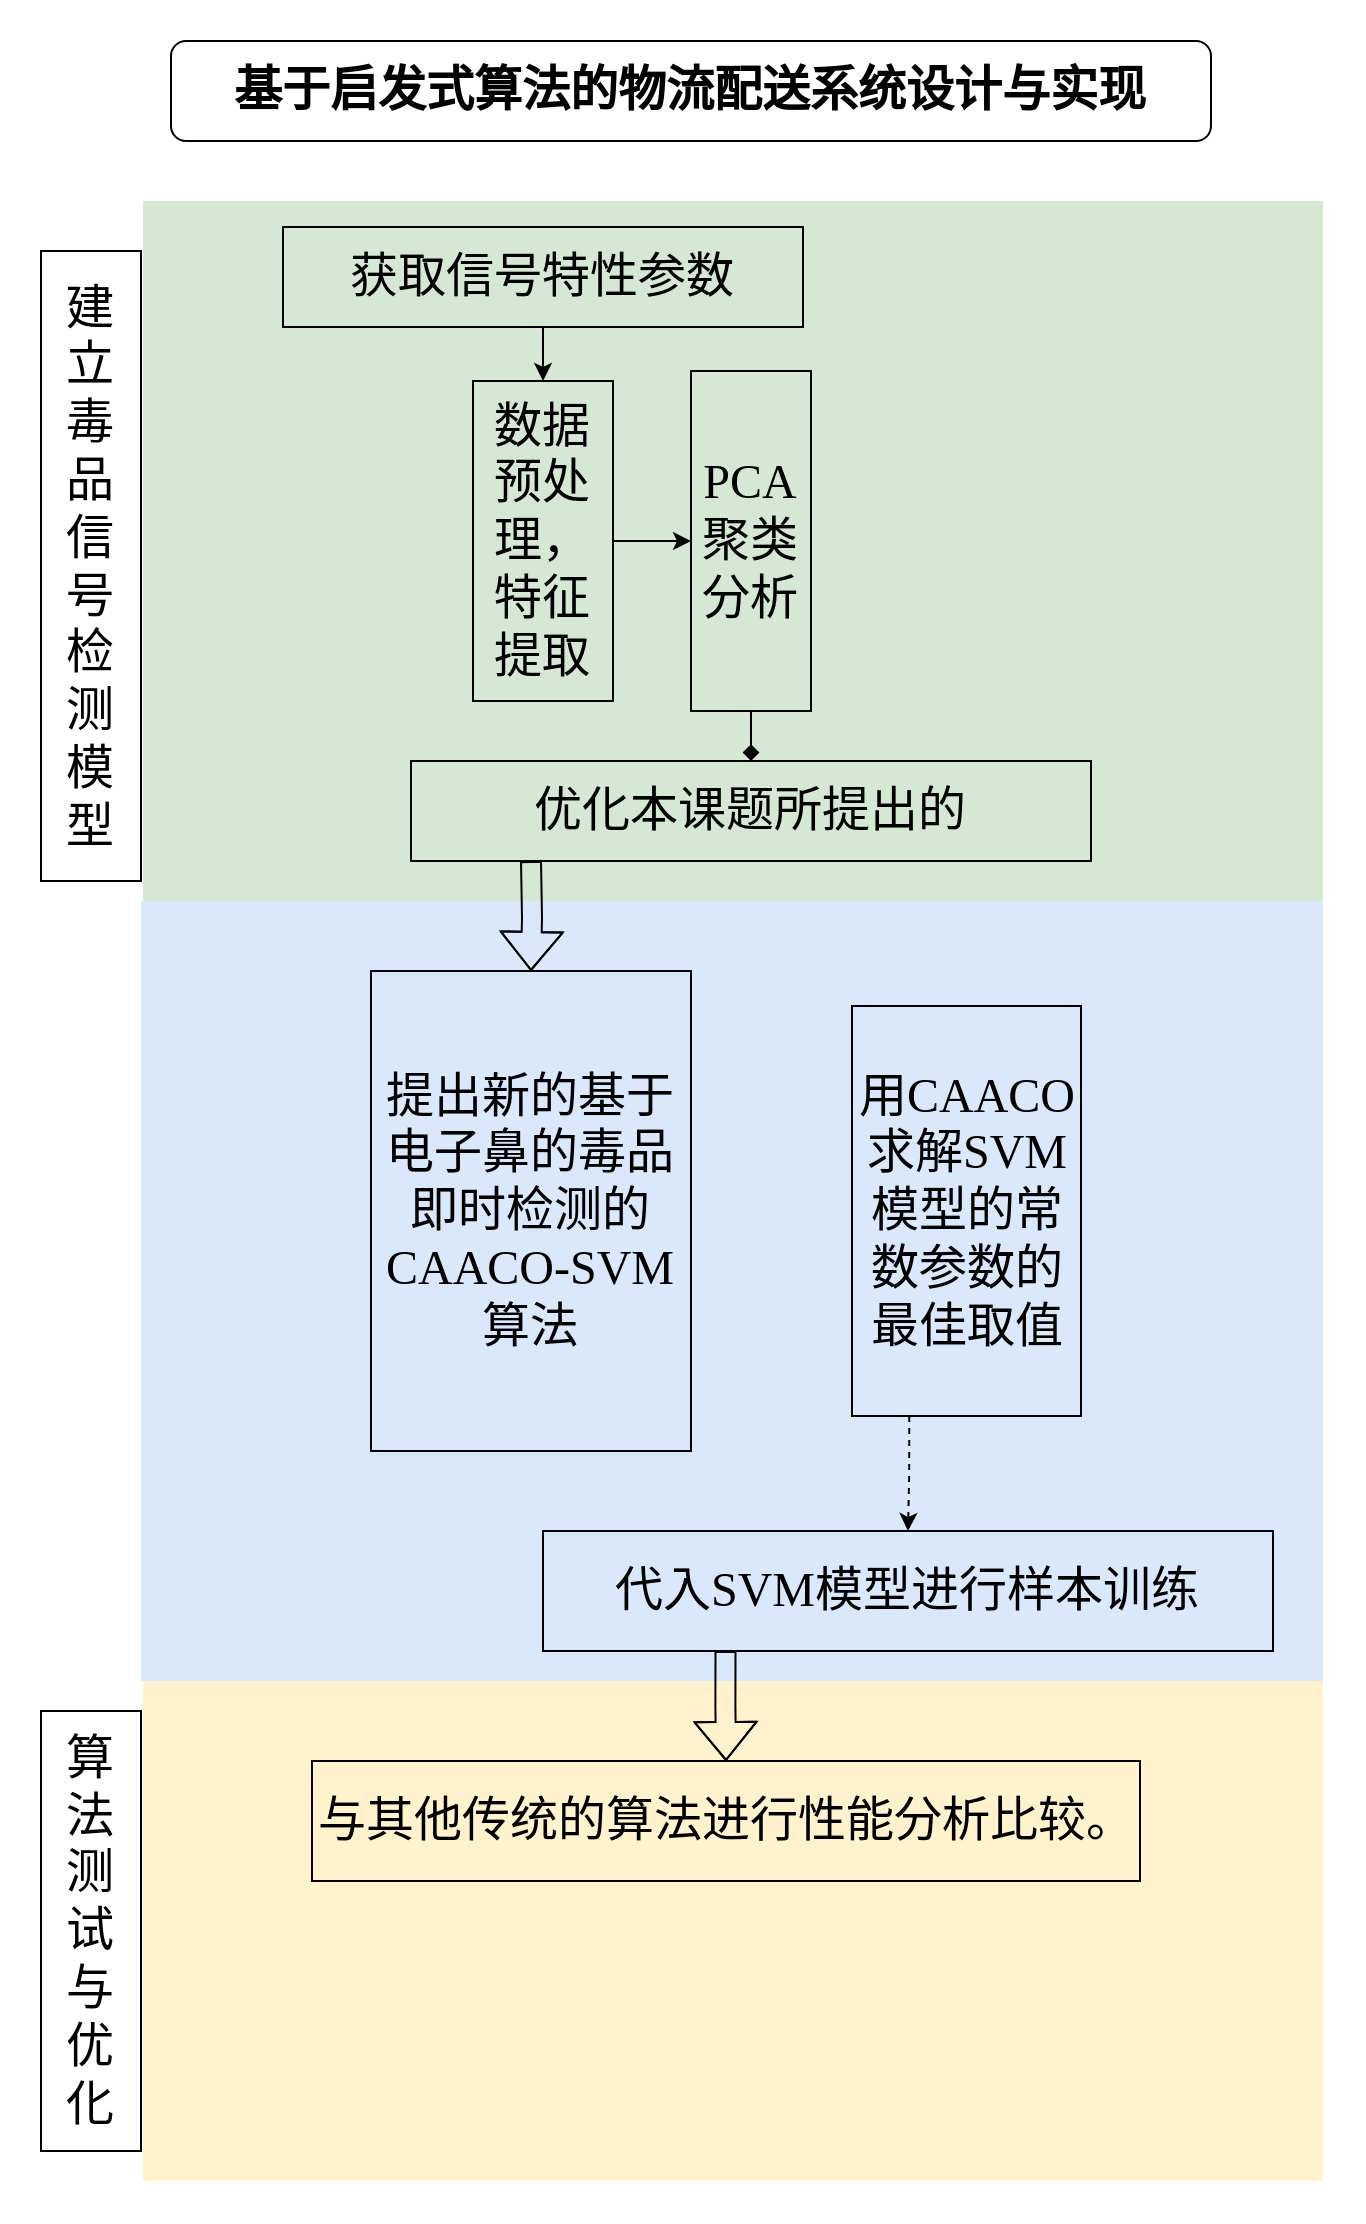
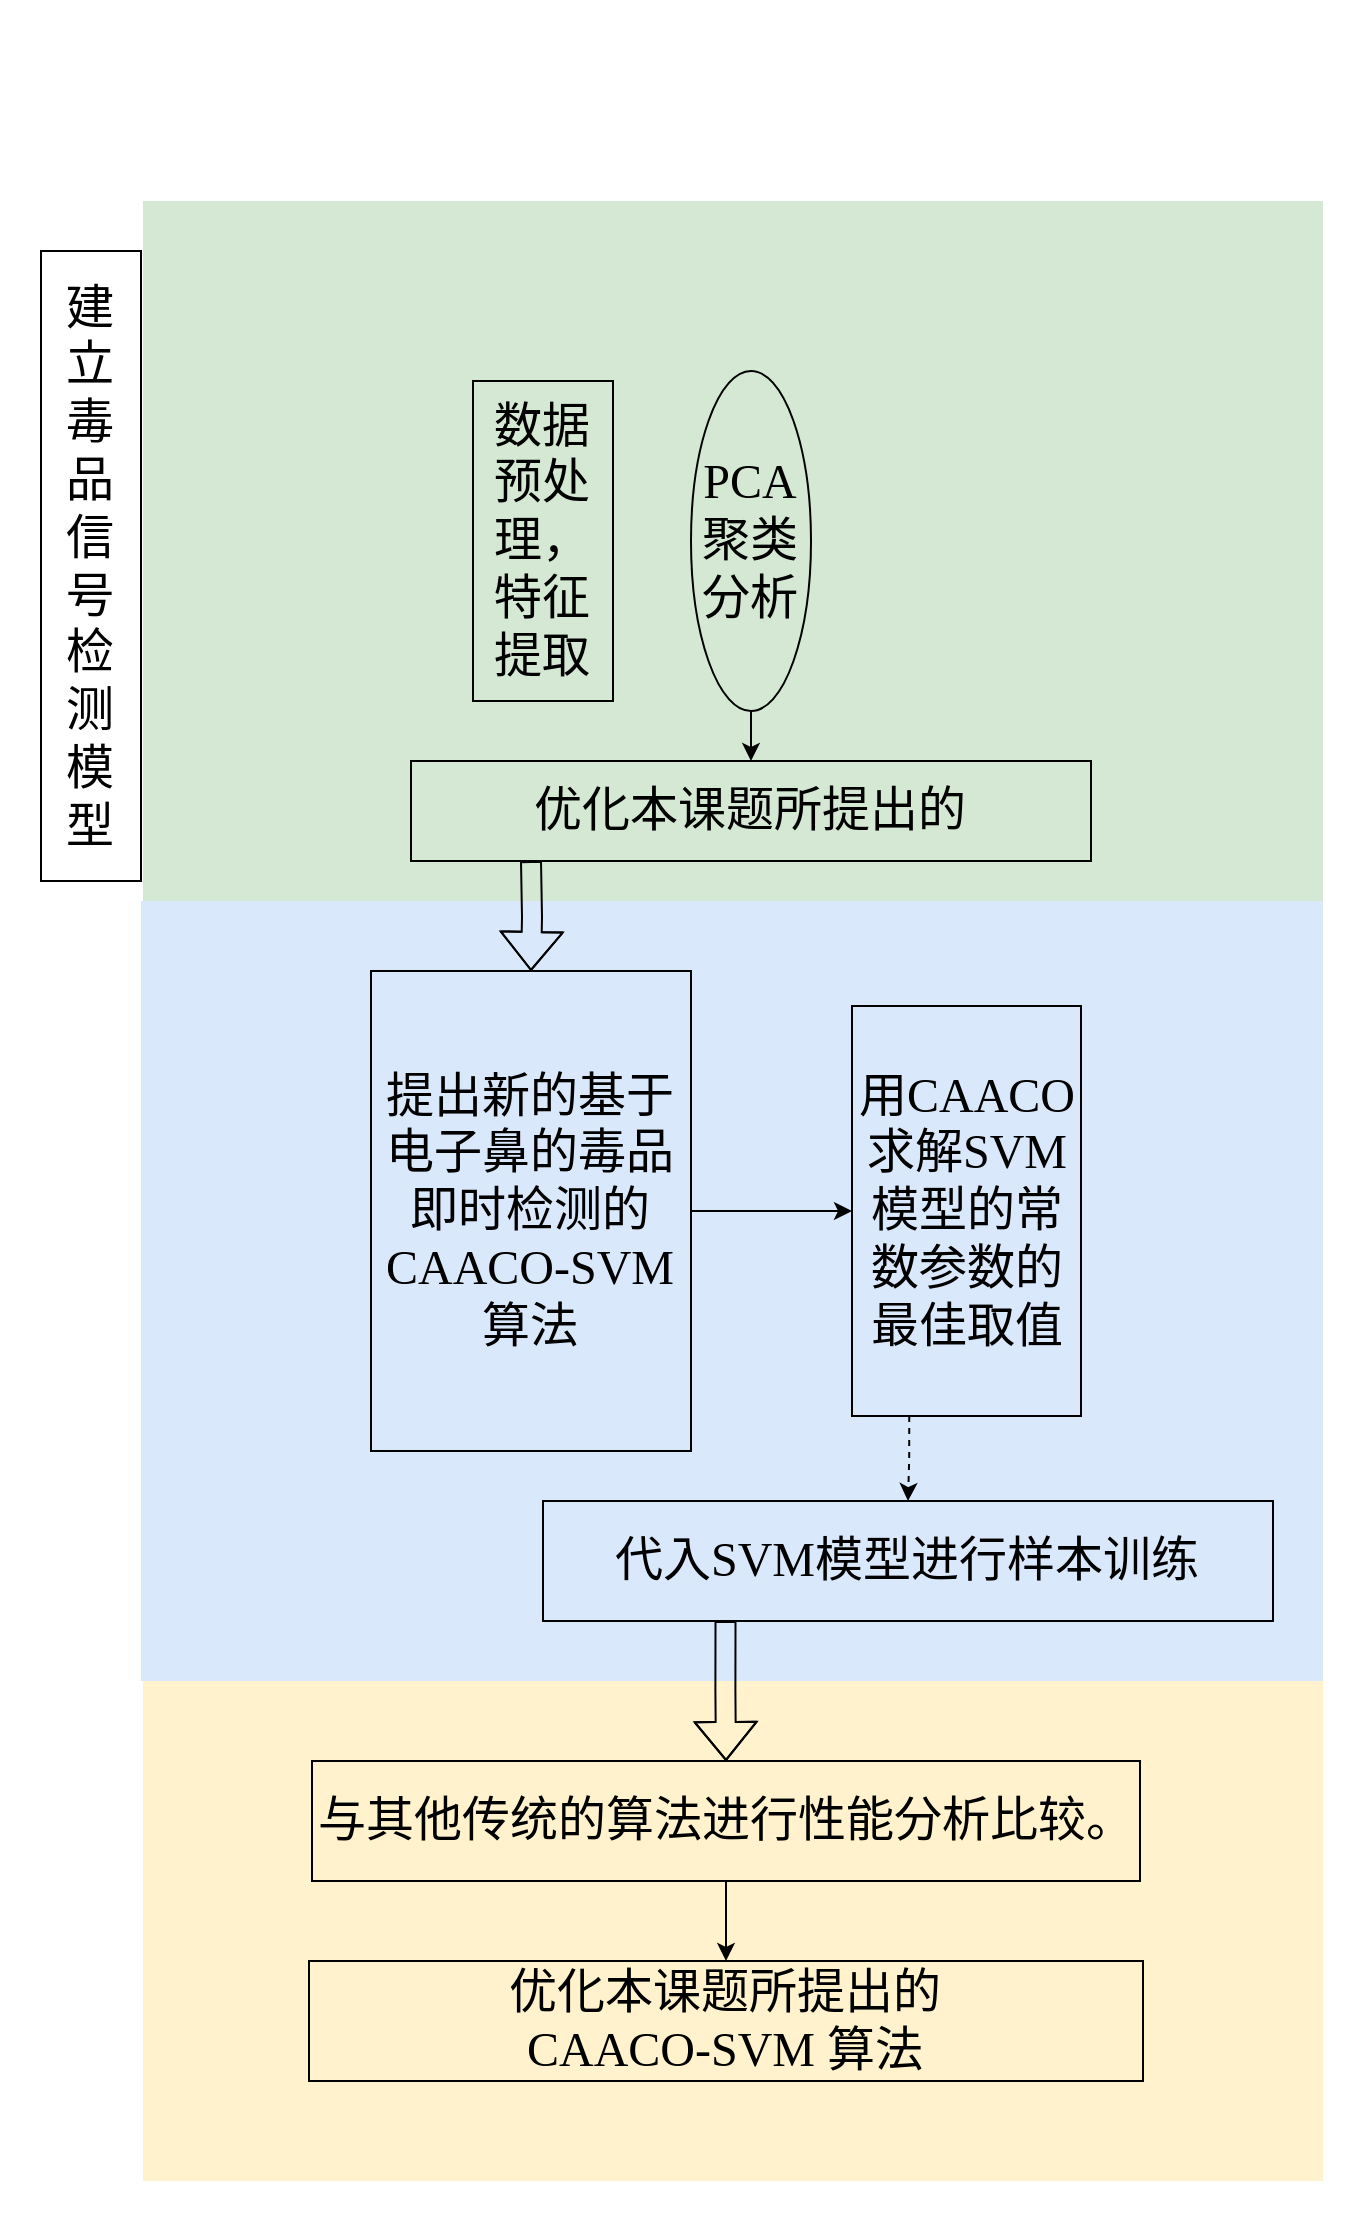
(691, 91) -> none
(543, 277) -> none
(543, 361) -> none
(647, 541) -> none
(751, 541) -> (751, 541)
(751, 745) -> (751, 746)
none -> (765, 1211)
(908, 1591) -> (908, 1561)
none -> (726, 1914)
(91, 1931) -> none
none -> (726, 2021)
